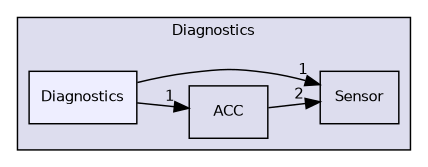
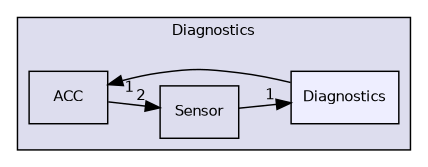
(221, 70) -> (258, 106)
